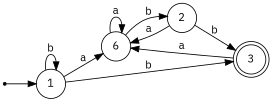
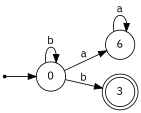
(182, 18) -> none
(186, 54) -> none
(51, 84) -> (51, 77)
